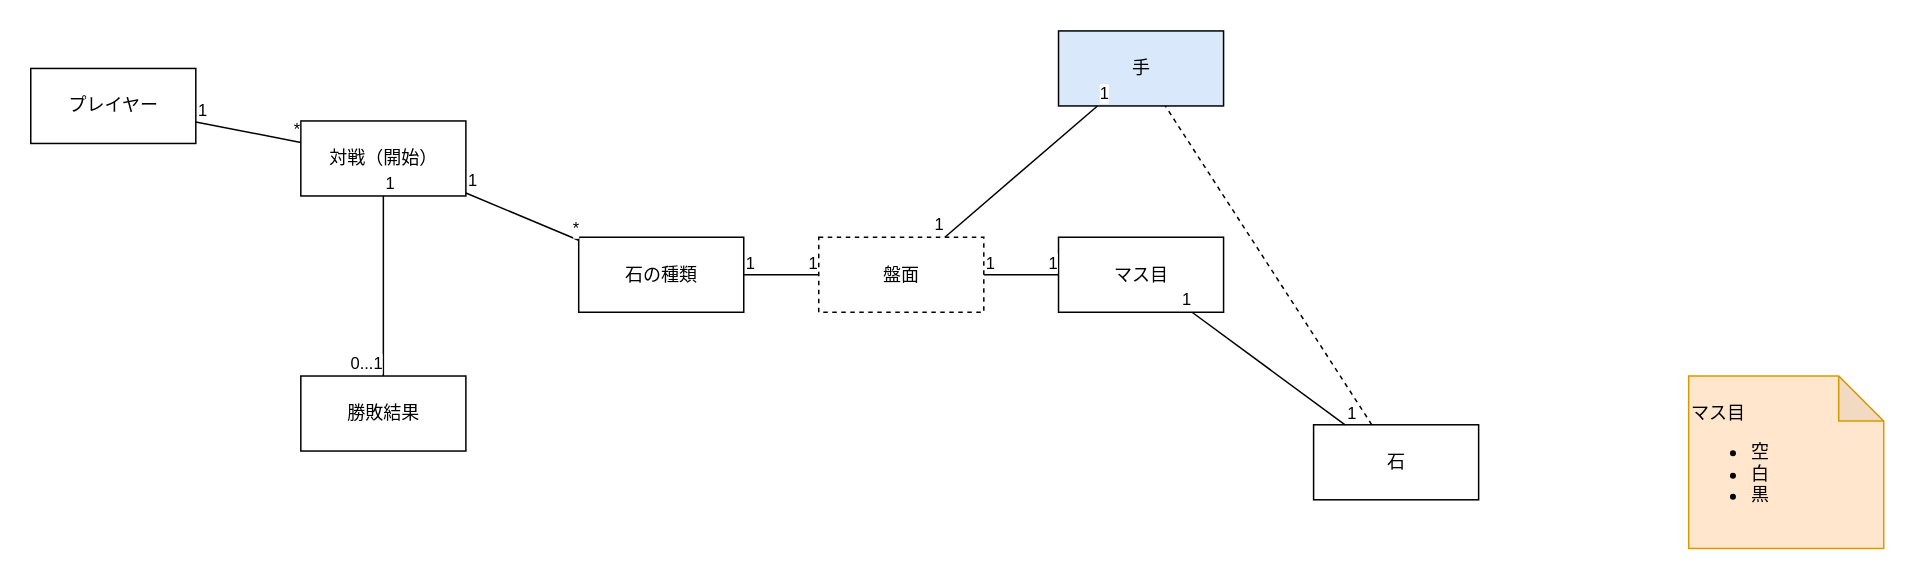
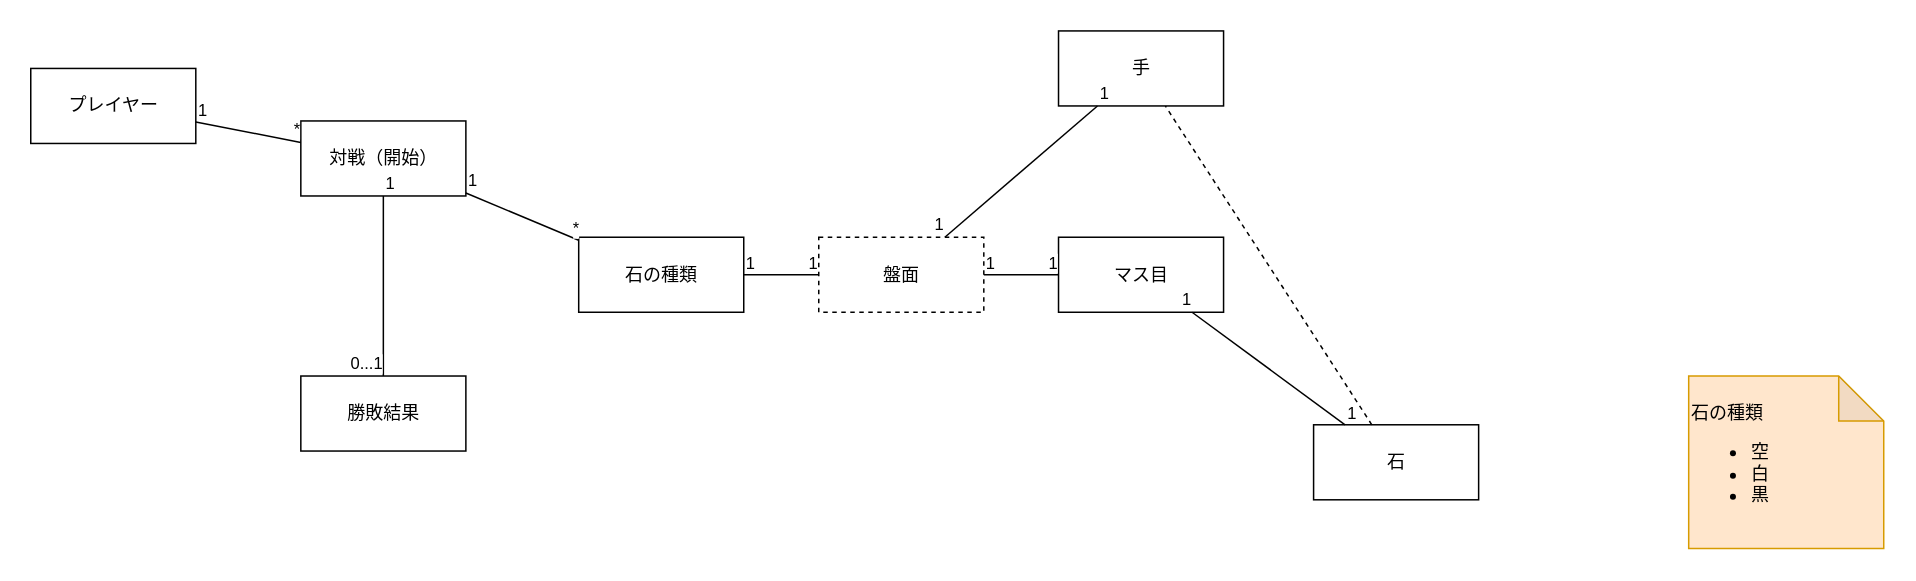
(1141, 68) -> (1141, 68)
(1718, 463) -> (1727, 463)
